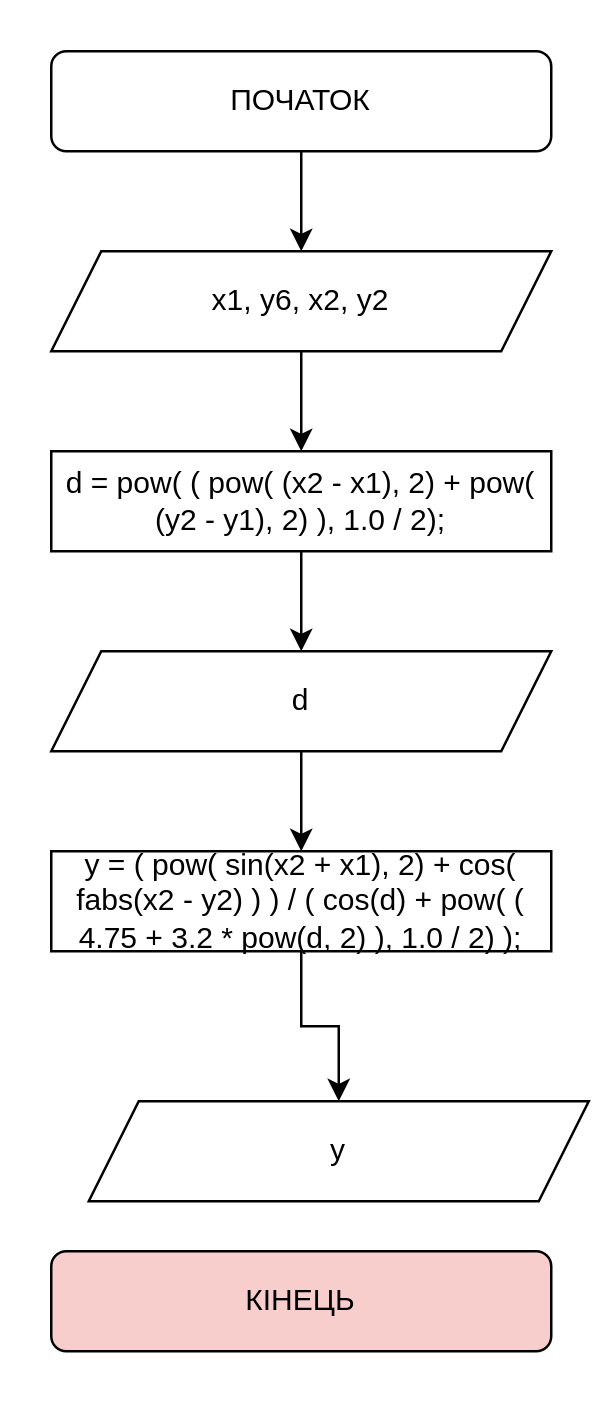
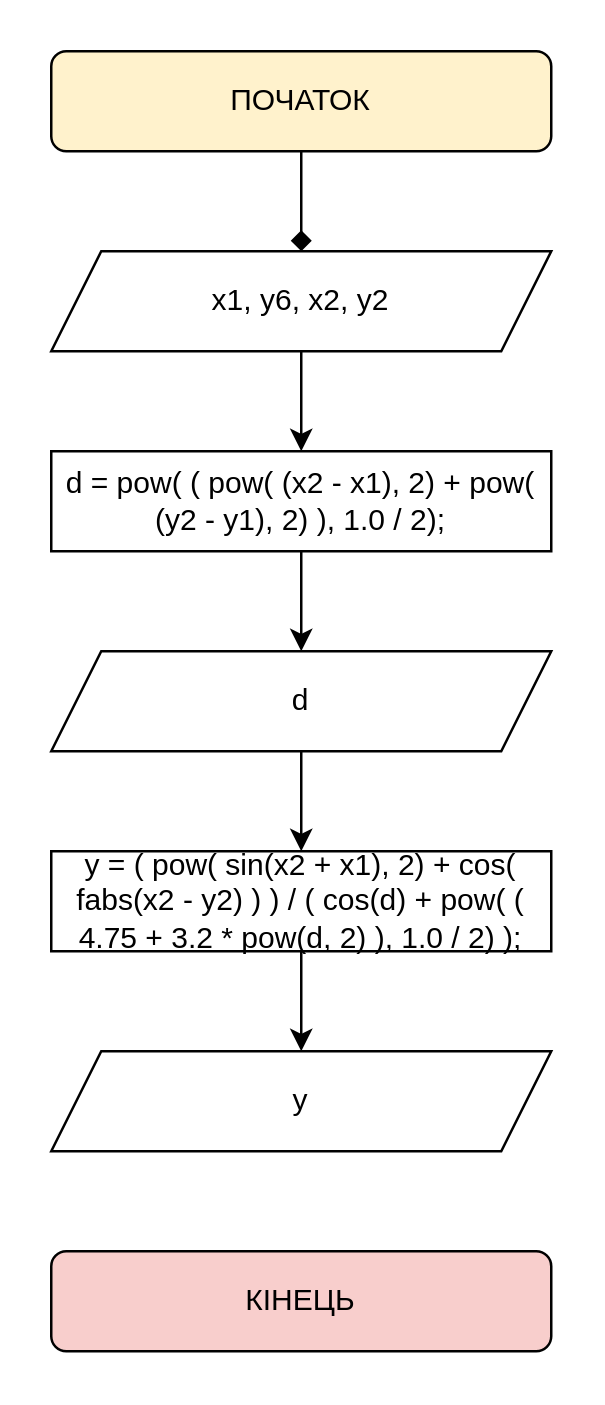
(301, 101) -> (301, 101)
(301, 232) -> (301, 231)
(339, 1151) -> (301, 1101)
